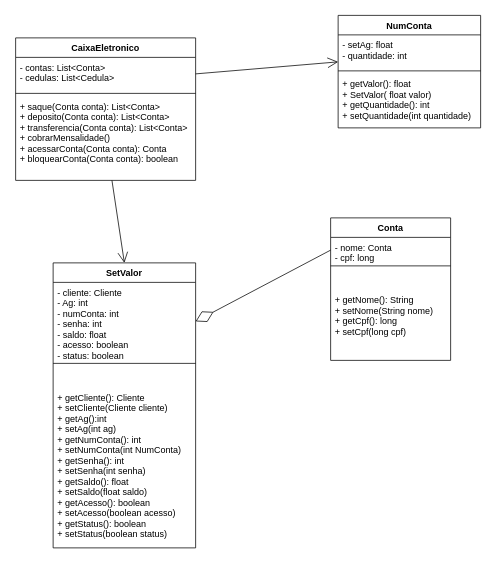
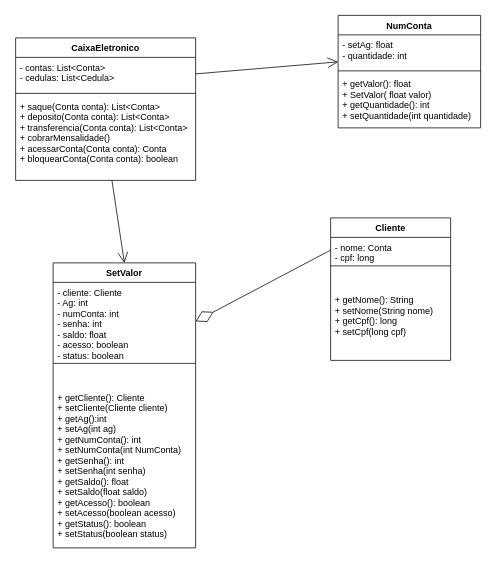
(390, 228) -> (390, 228)
